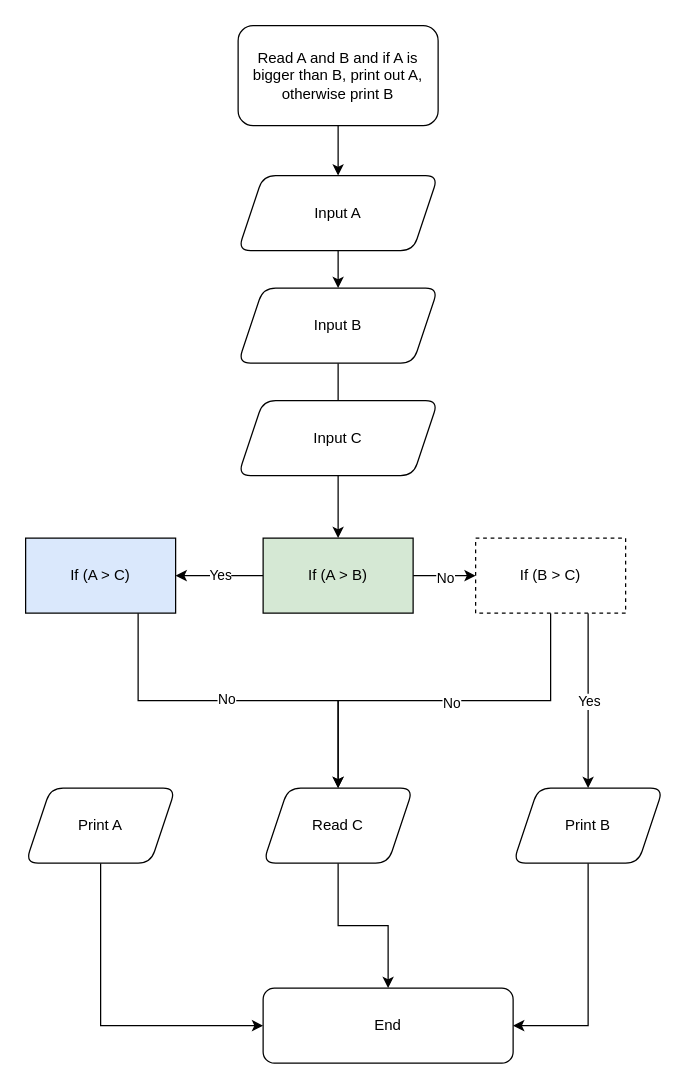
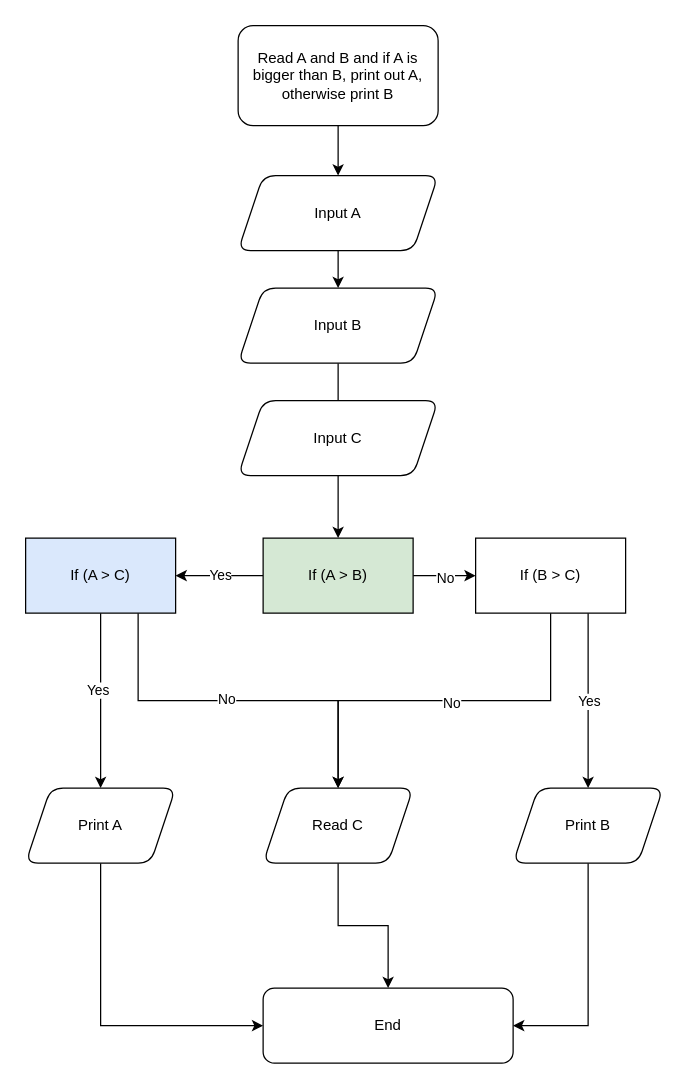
(551, 576) -> (551, 576)
none -> (101, 696)
